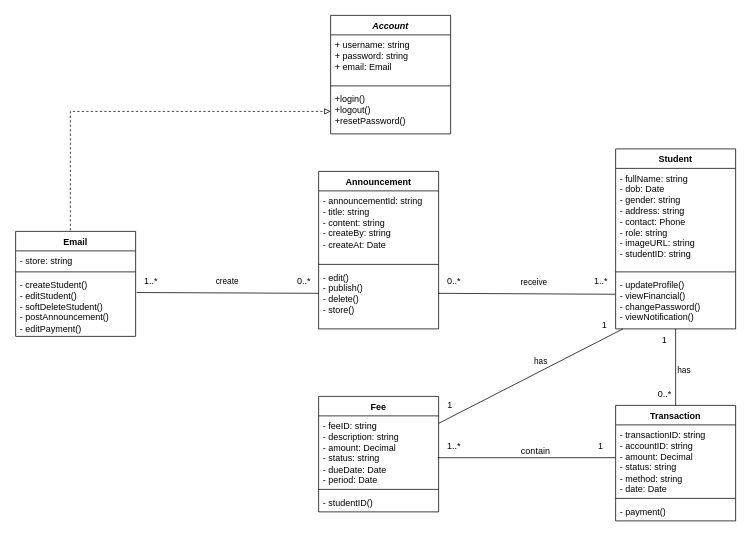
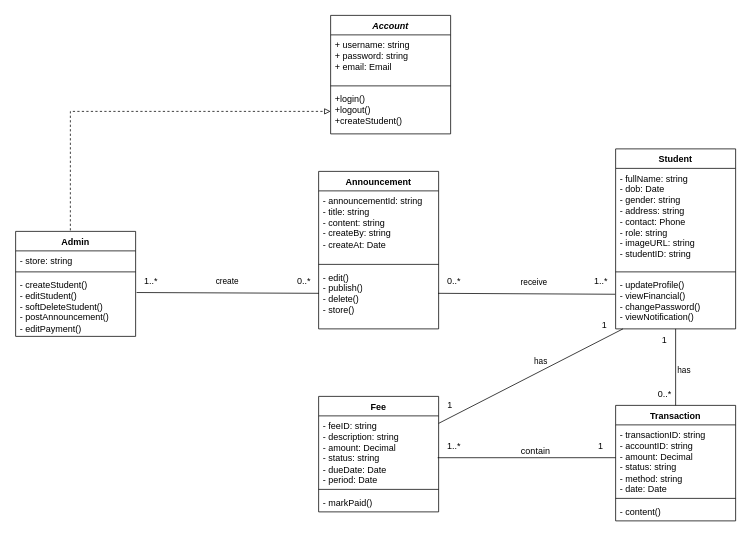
(375, 110) -> (375, 110)
(75, 242) -> (75, 242)
(354, 503) -> (351, 503)
(646, 512) -> (646, 512)
